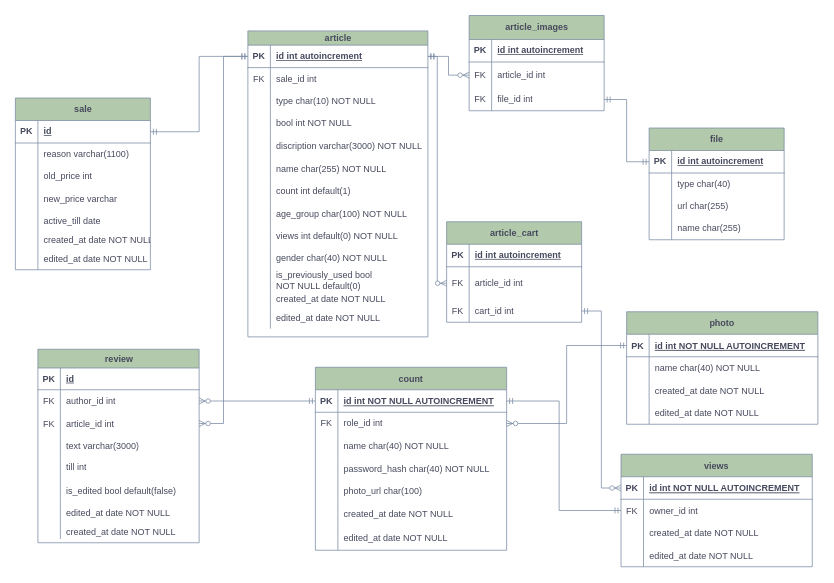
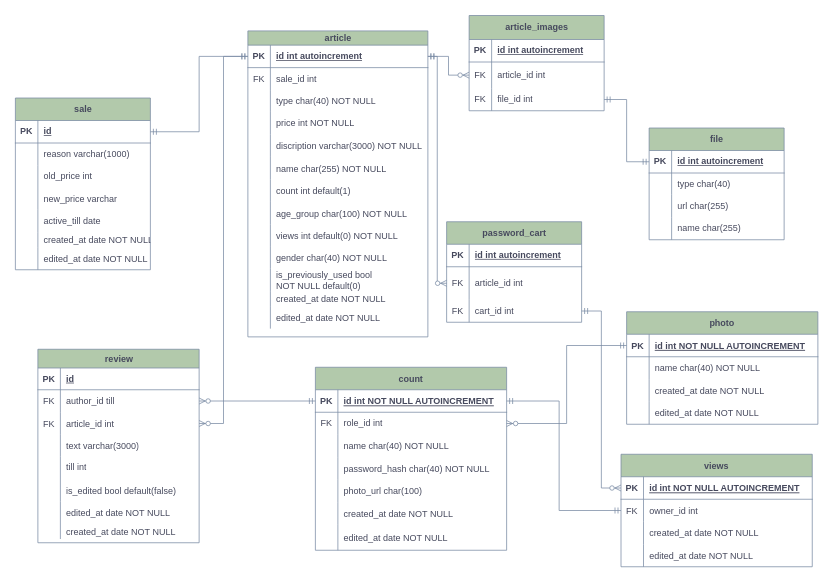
(328, 101) -> (328, 101)
(313, 123) -> (316, 123)
(93, 154) -> (93, 154)
(515, 233) -> (515, 233)
(96, 401) -> (96, 401)
